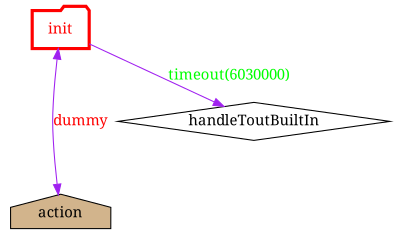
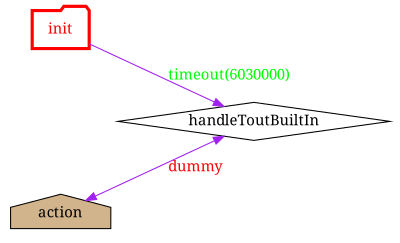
(53, 122) -> (155, 168)
